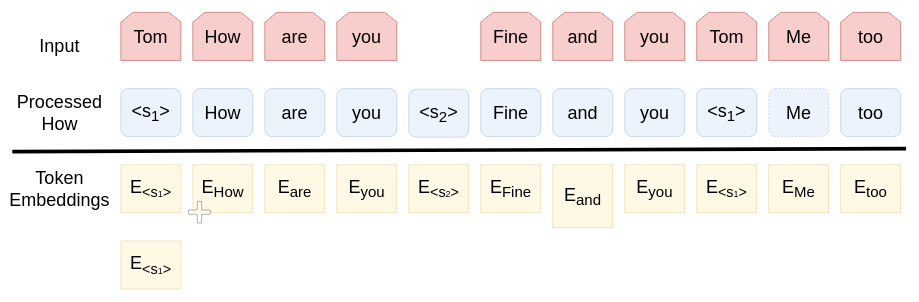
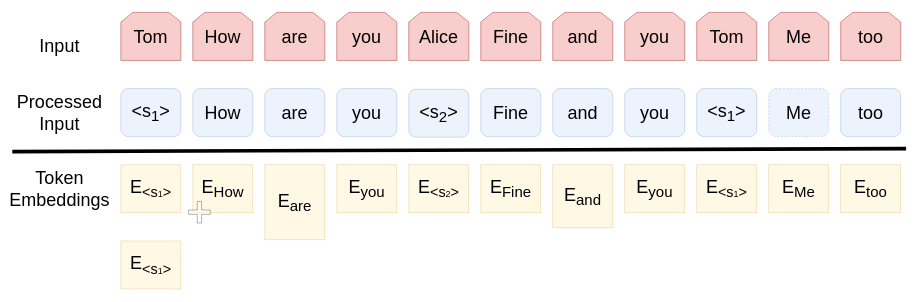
none -> (439, 36)
(60, 113) -> (60, 113)
(295, 189) -> (295, 202)
